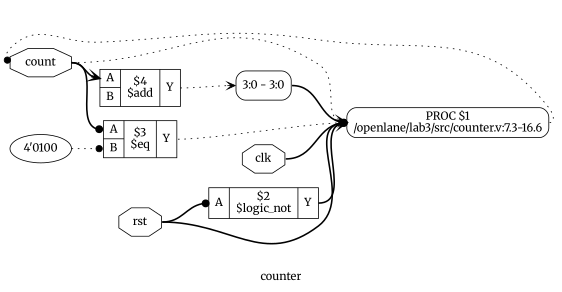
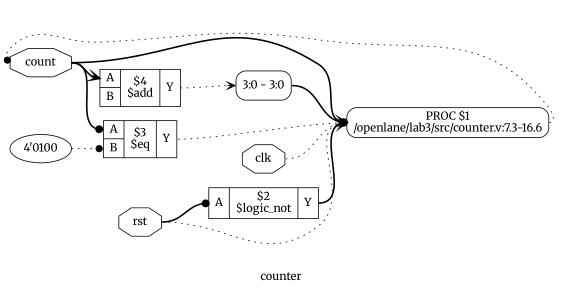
(221, 39) -> (221, 39)
(314, 143) -> (314, 143)
(297, 238) -> (297, 238)
